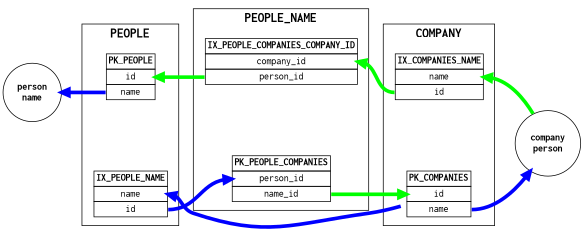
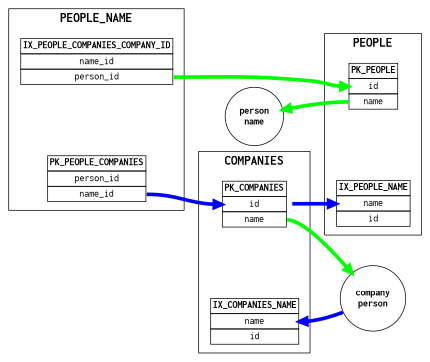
(439, 34) -> (254, 162)
(281, 61) -> (97, 61)
(378, 81) -> none
(87, 92) -> (319, 104)
(516, 92) -> (325, 318)
(363, 194) -> (179, 198)
(198, 196) -> none
(502, 199) -> (320, 240)
